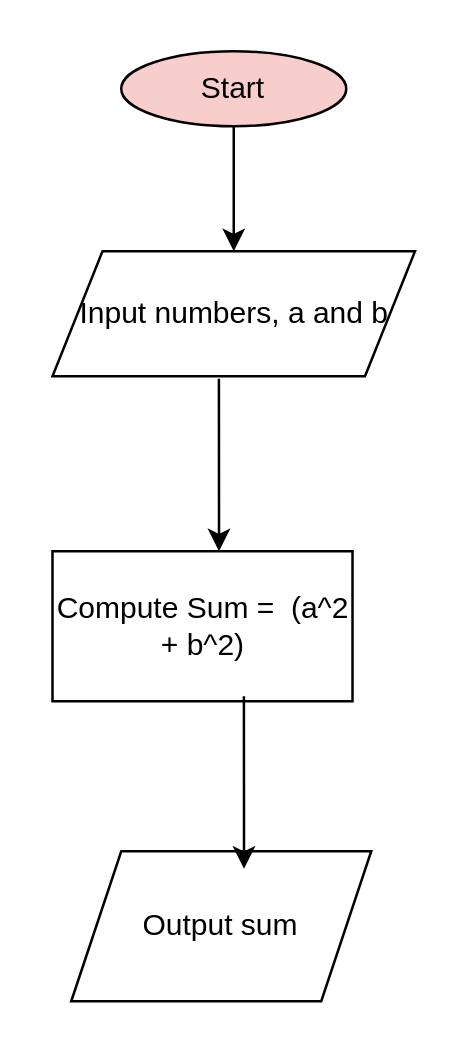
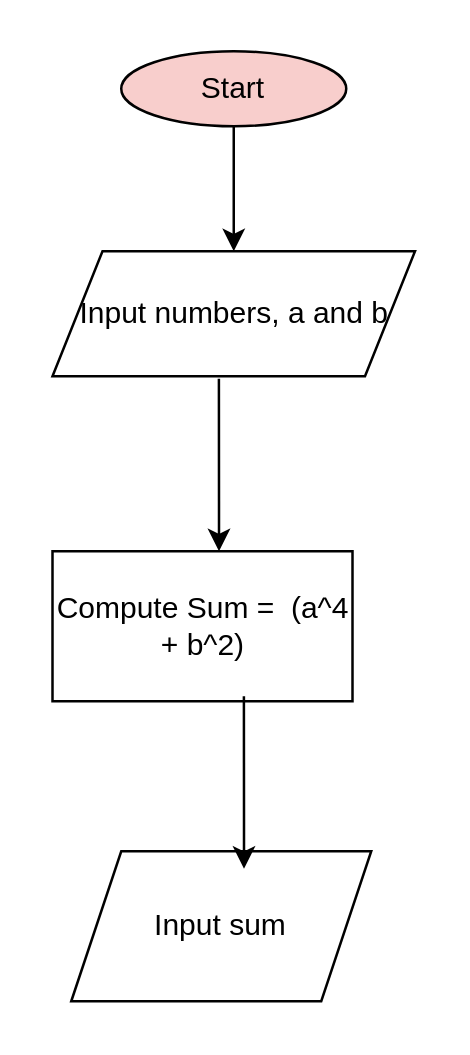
(204, 626) -> (204, 626)
(221, 926) -> (221, 926)
